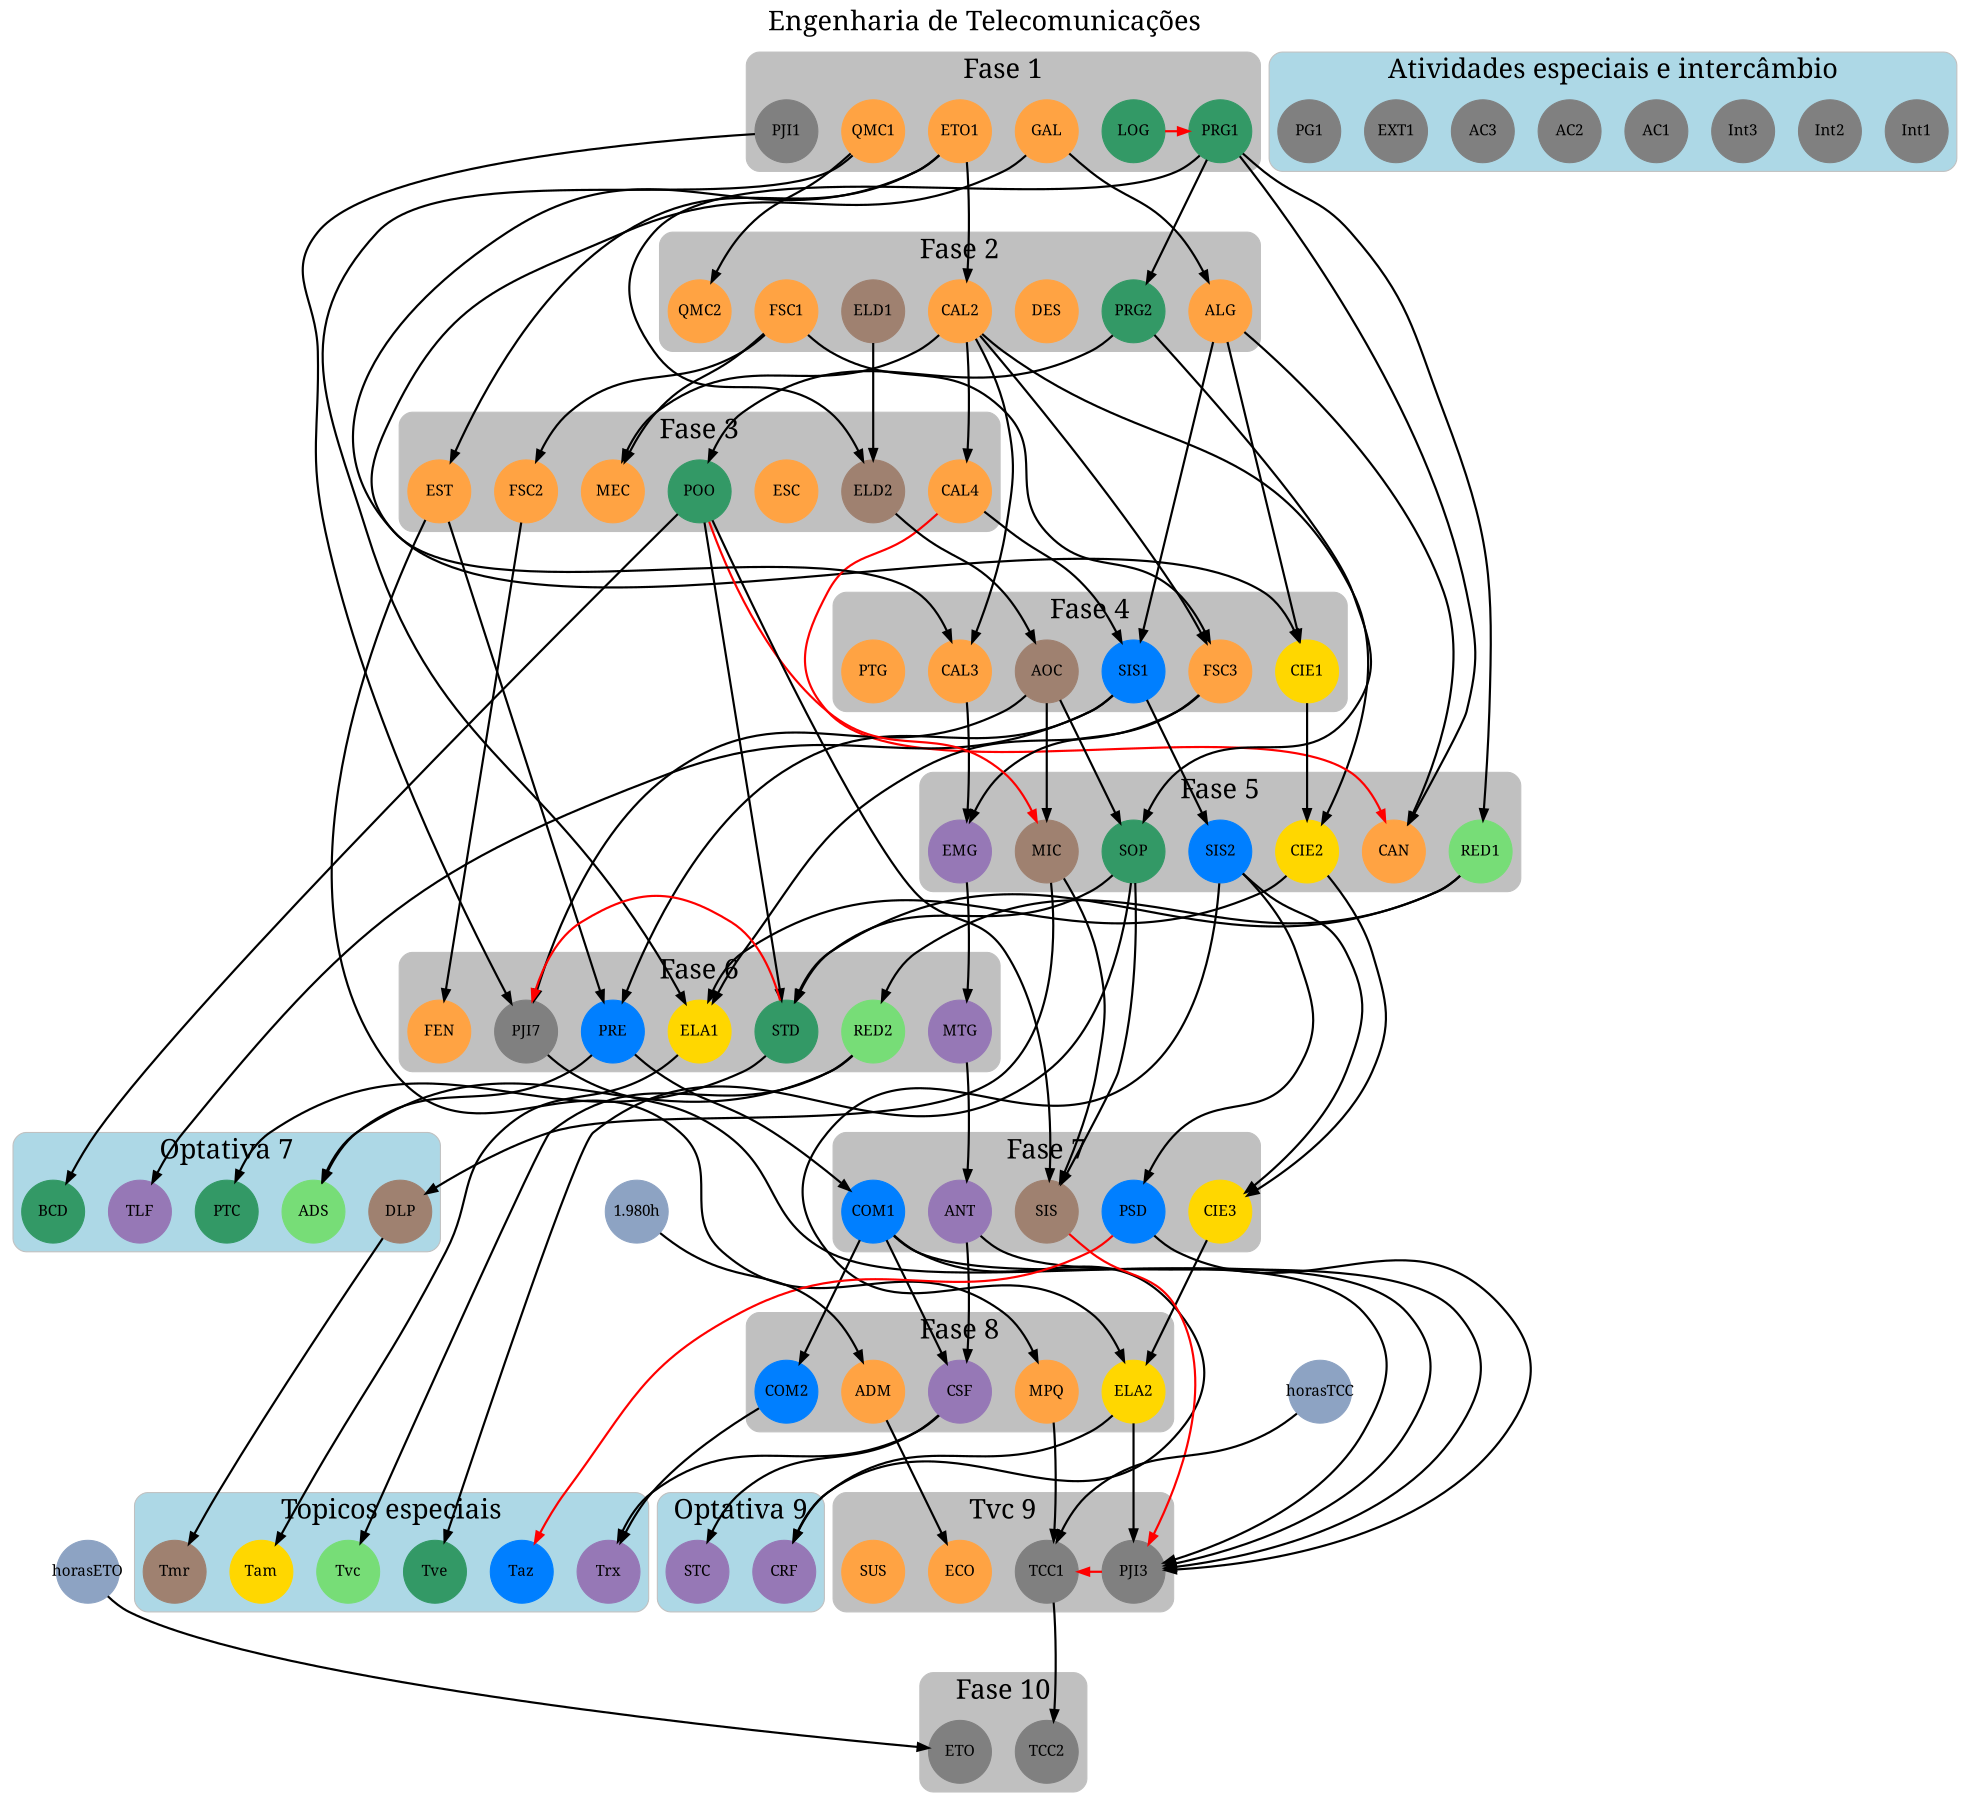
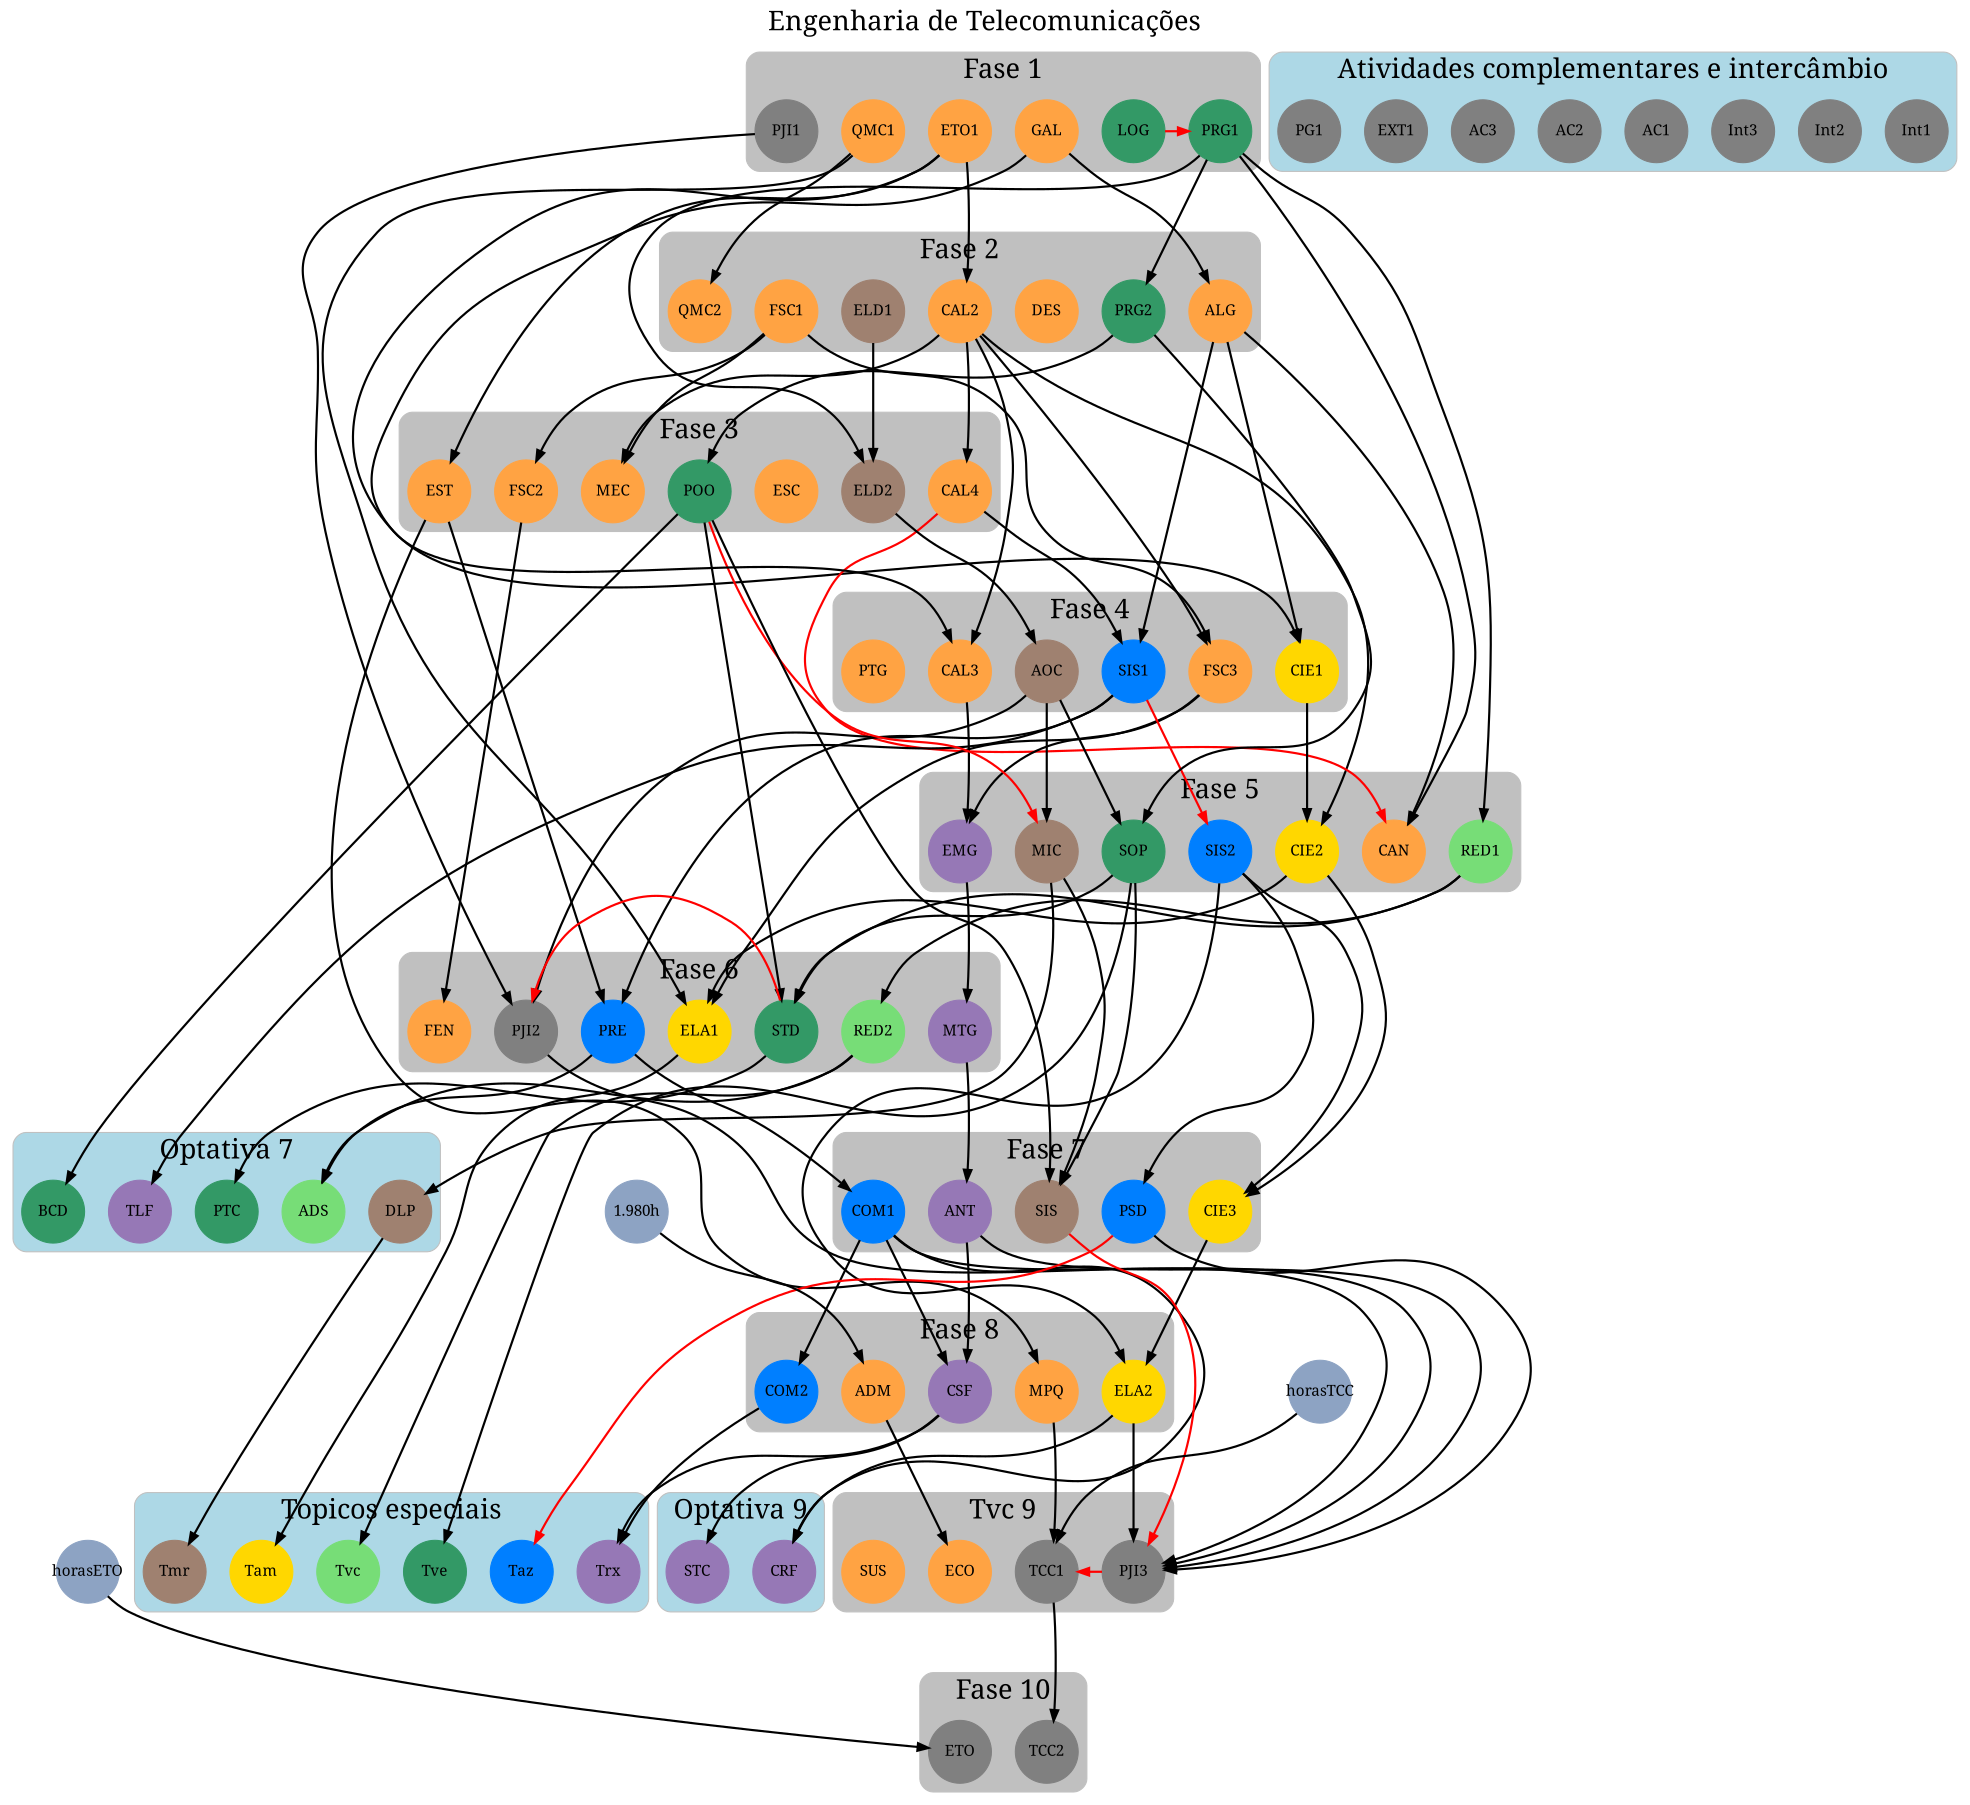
(1613, 72) -> (1613, 72)
(1174, 756) -> (1174, 756)
(526, 1032) -> (526, 1032)
